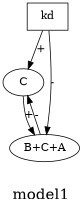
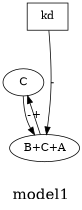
(37, 46) -> none
(29, 115) -> (29, 115)
(37, 115) -> (37, 115)
